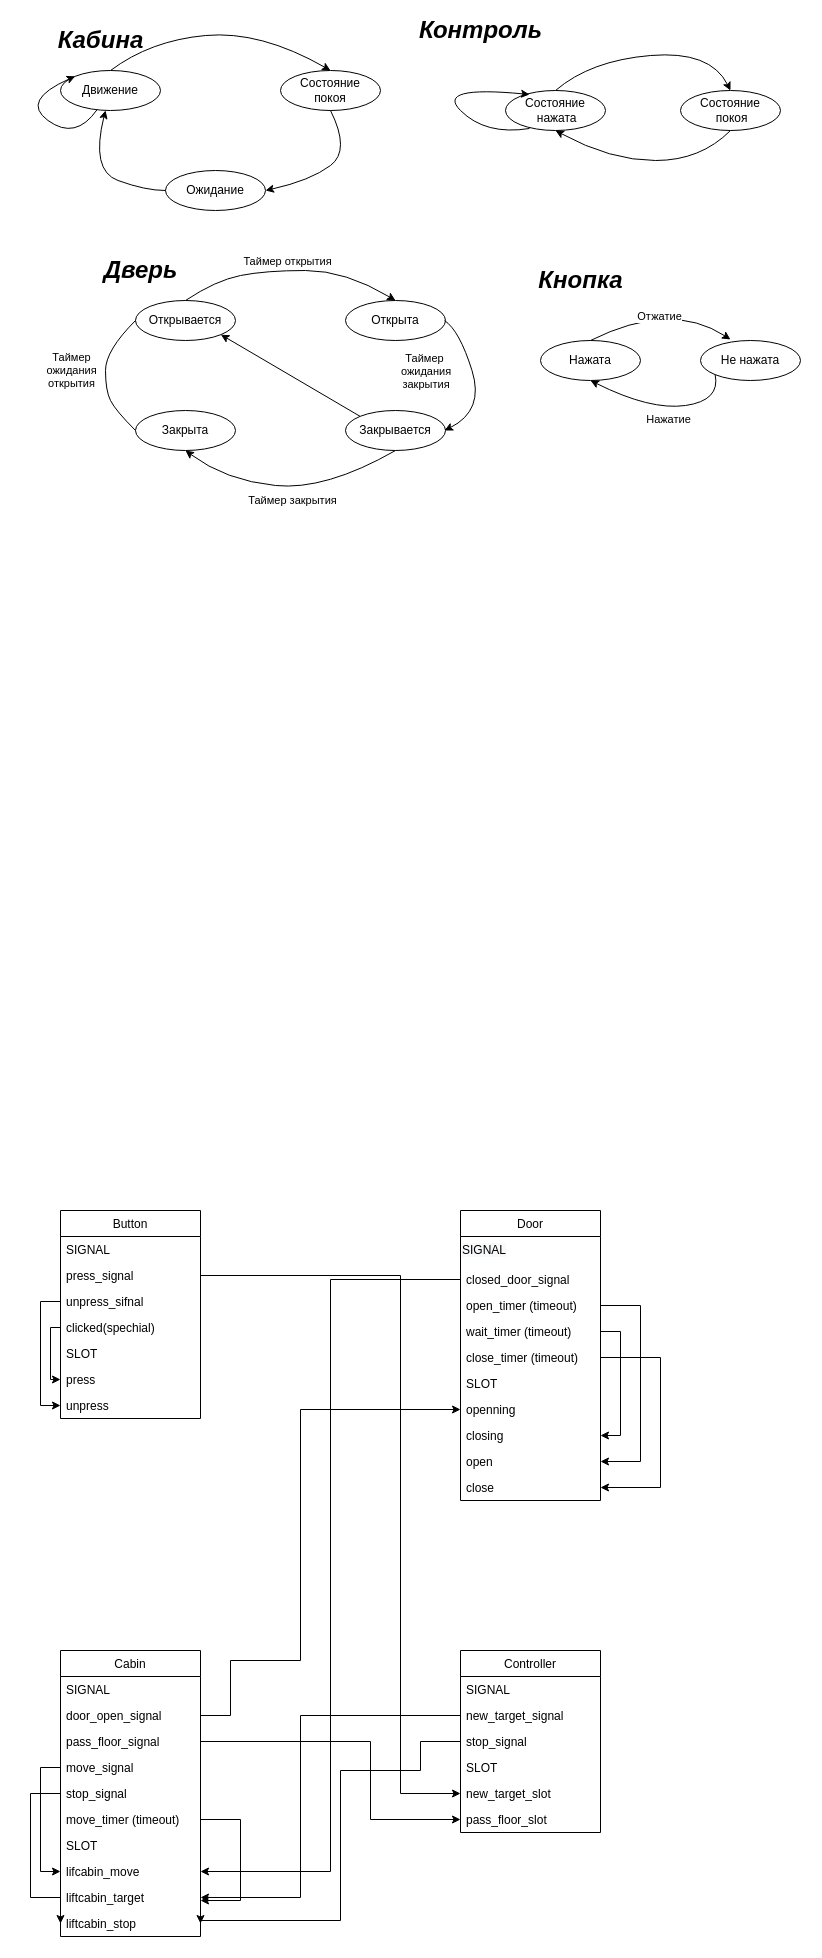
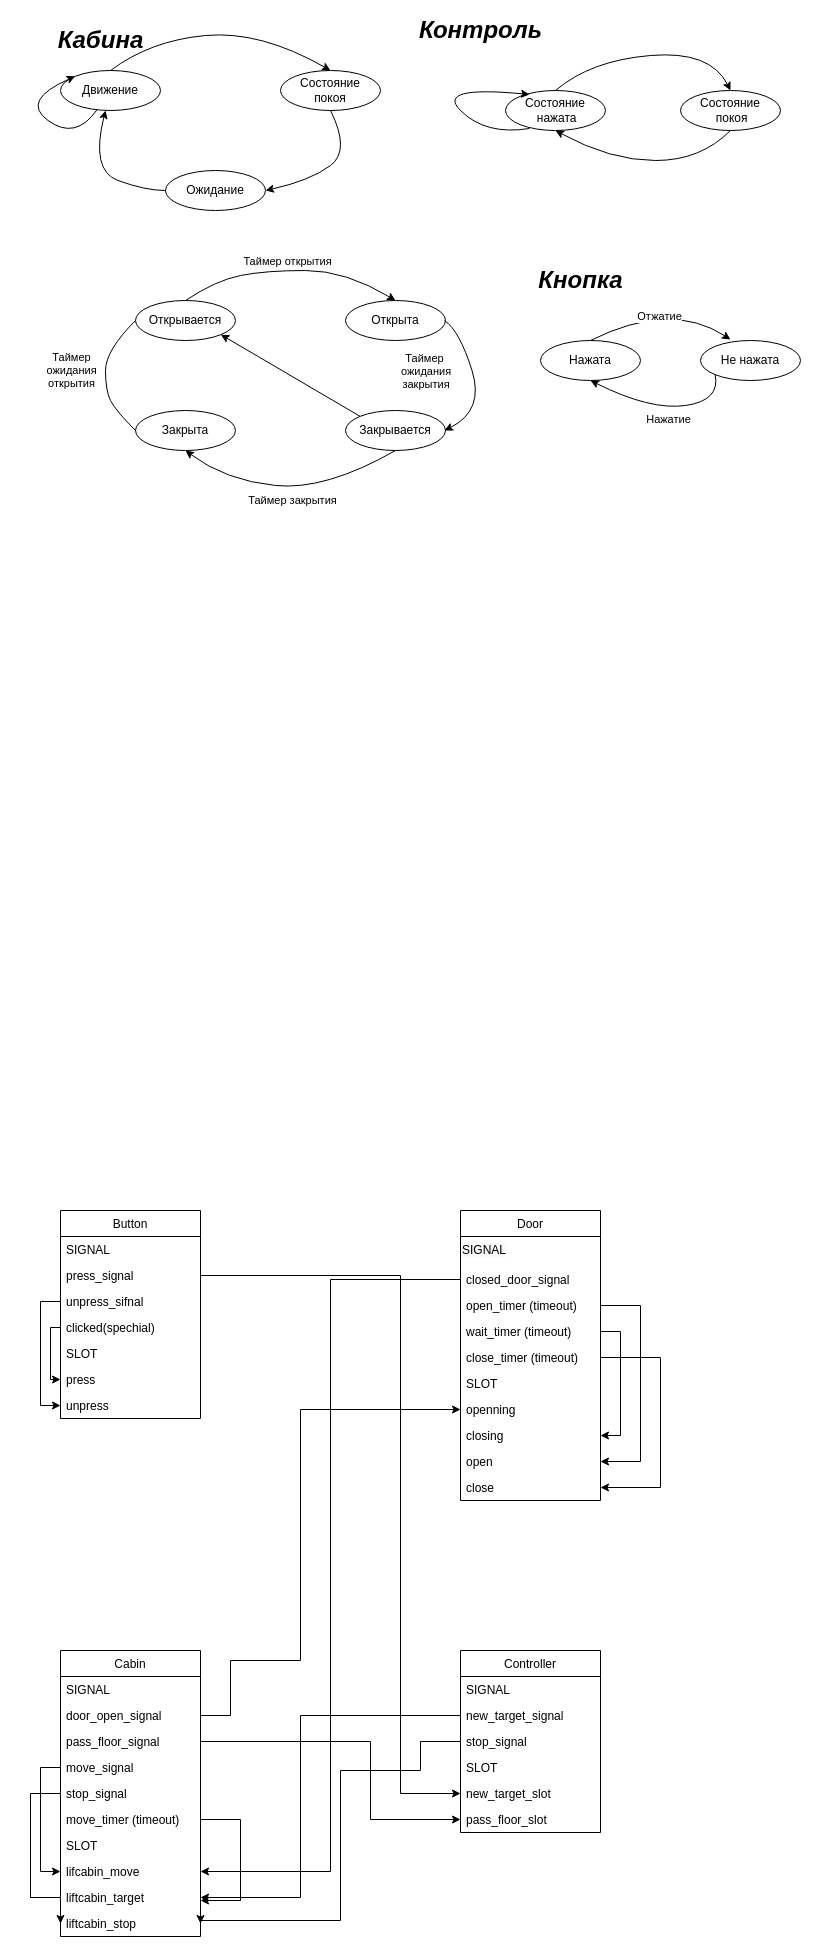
(141, 271) -> none
